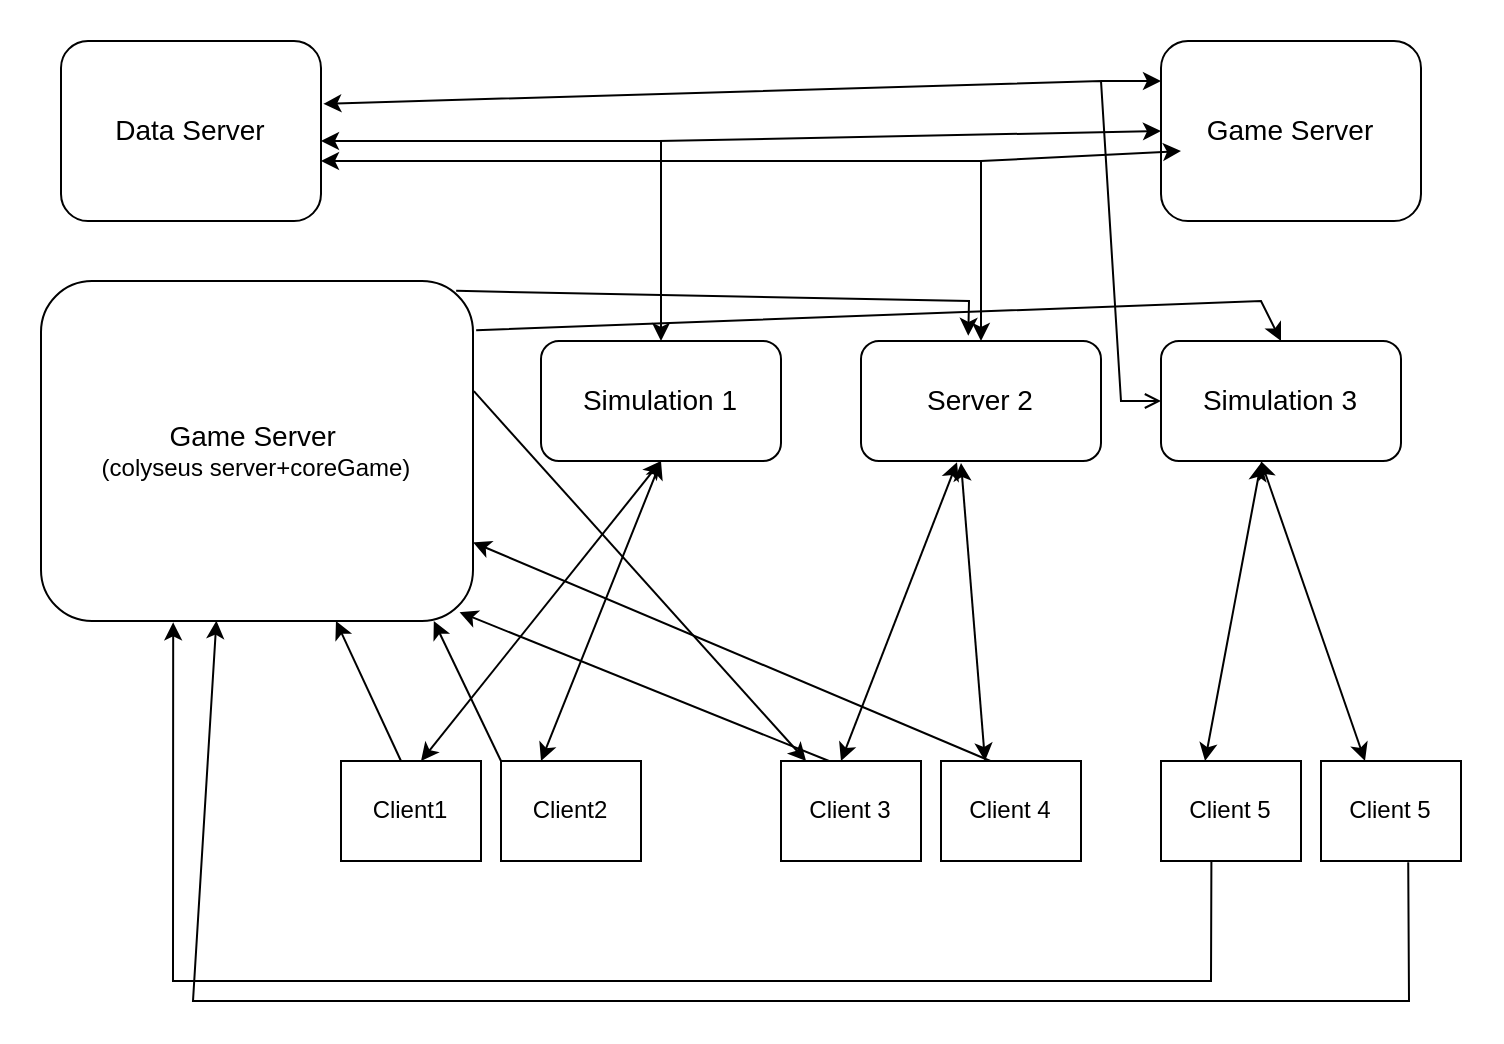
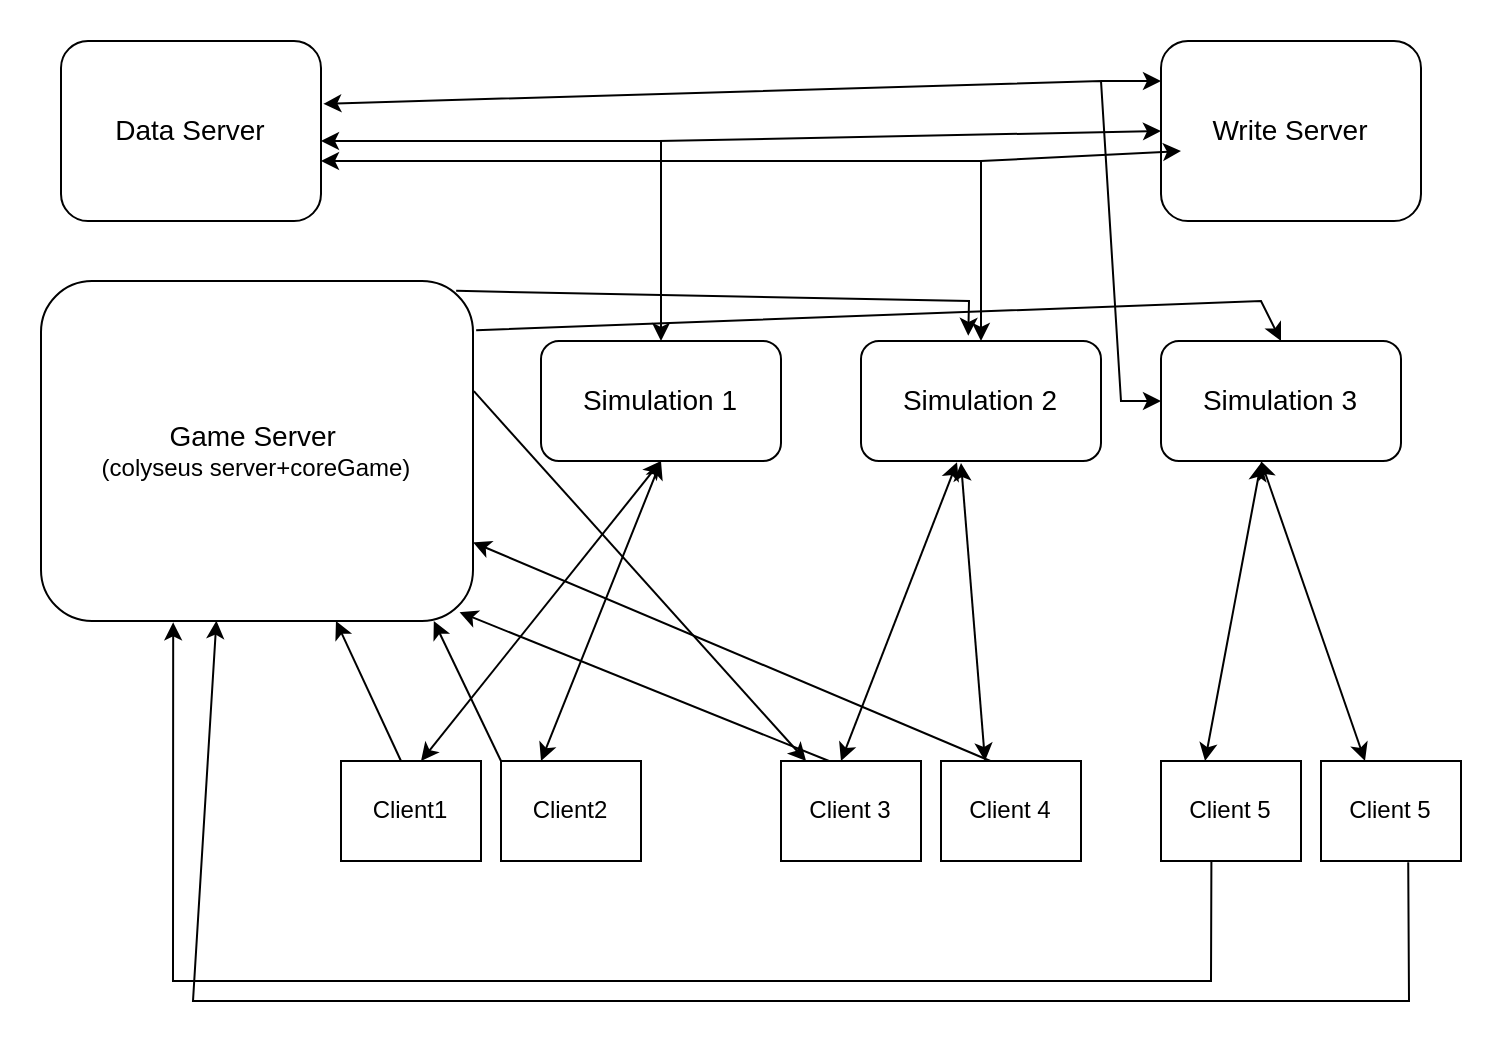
(1291, 131) -> (1291, 131)
(981, 401) -> (981, 401)
(1149, 401) -> (1146, 401)
